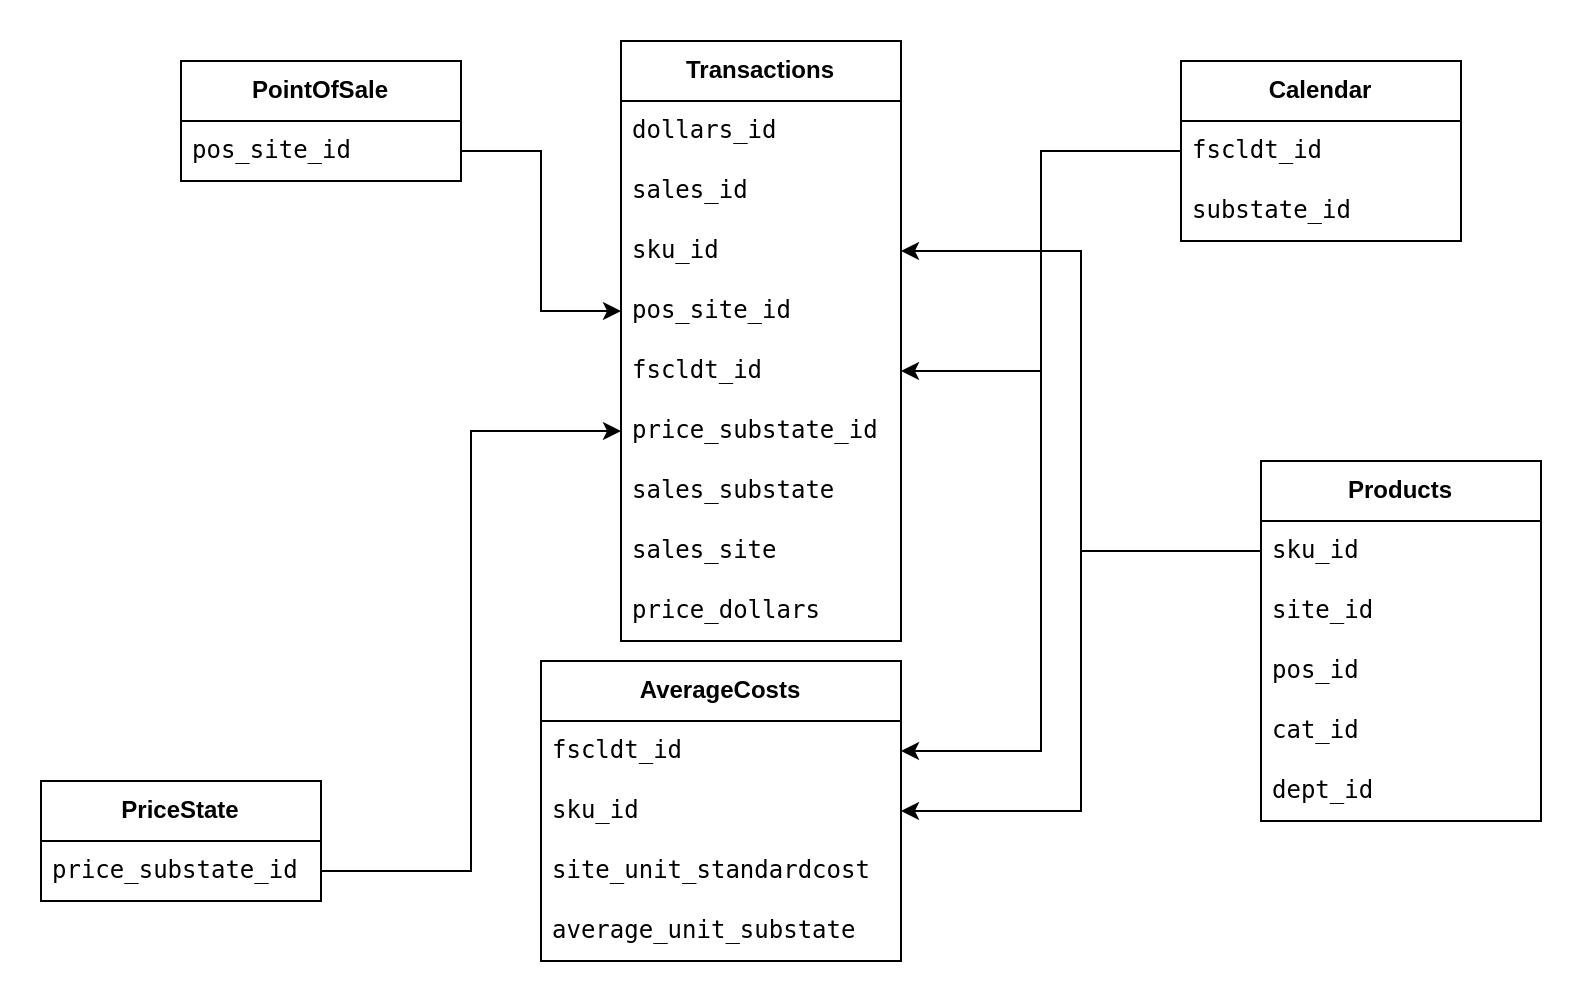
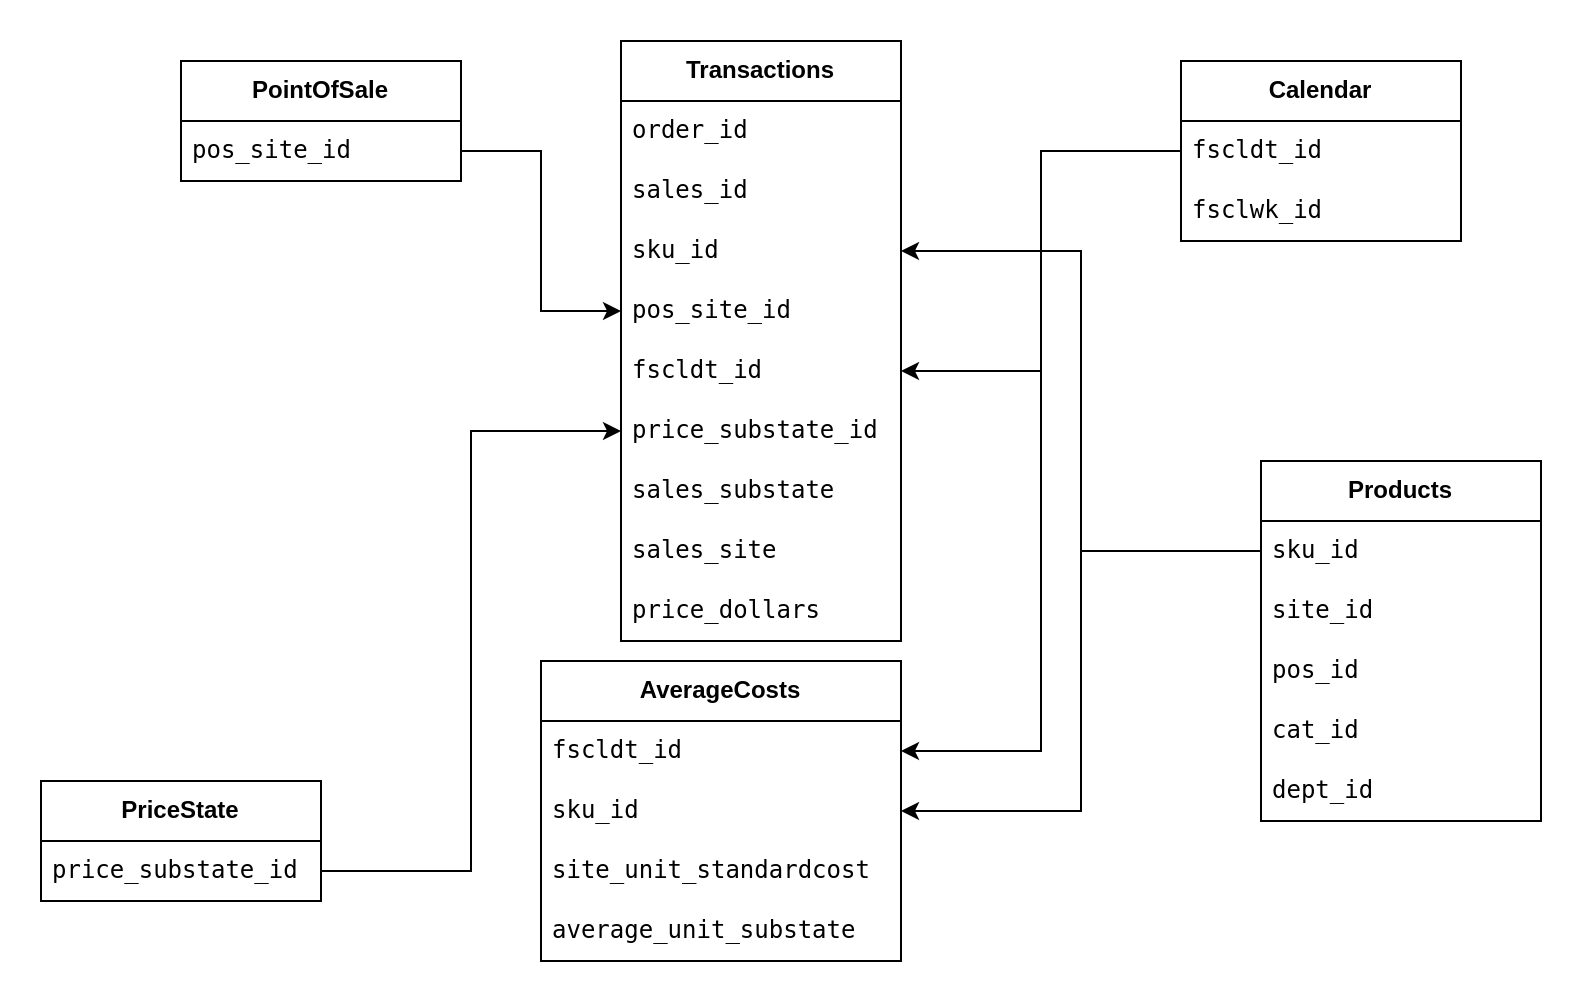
(691, 131) -> (684, 131)
(1264, 211) -> (1247, 211)
